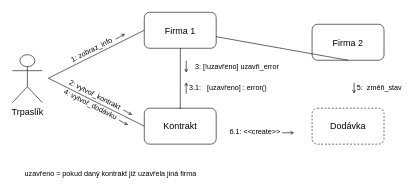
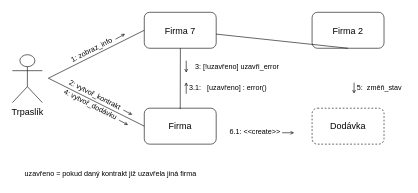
(180, 30) -> (180, 30)
(348, 42) -> (348, 30)
(180, 126) -> (180, 126)
